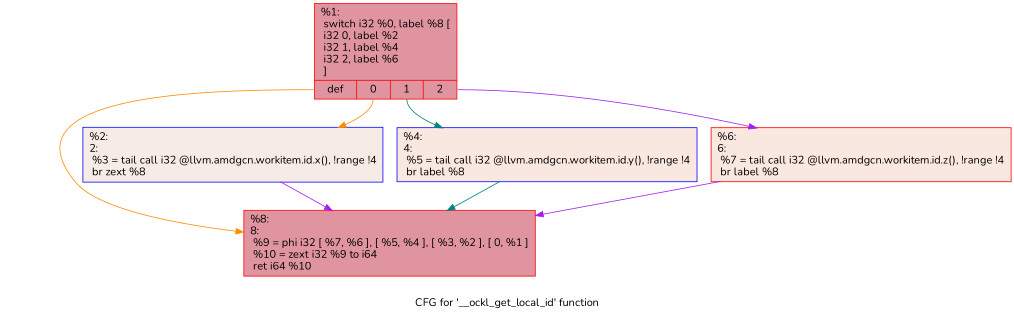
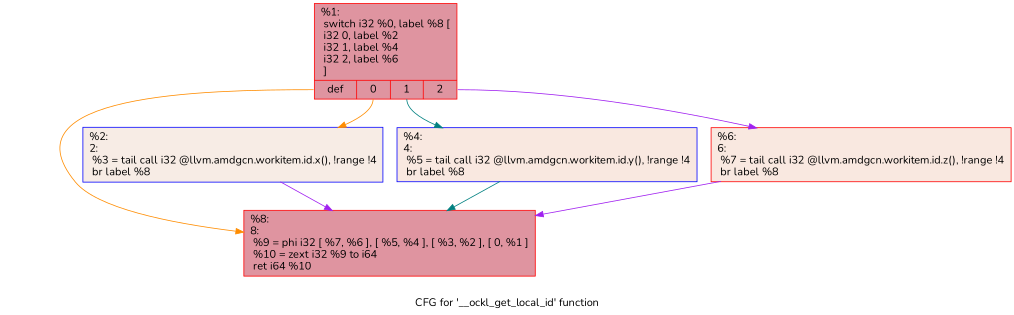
(118, 172) -> (120, 172)
